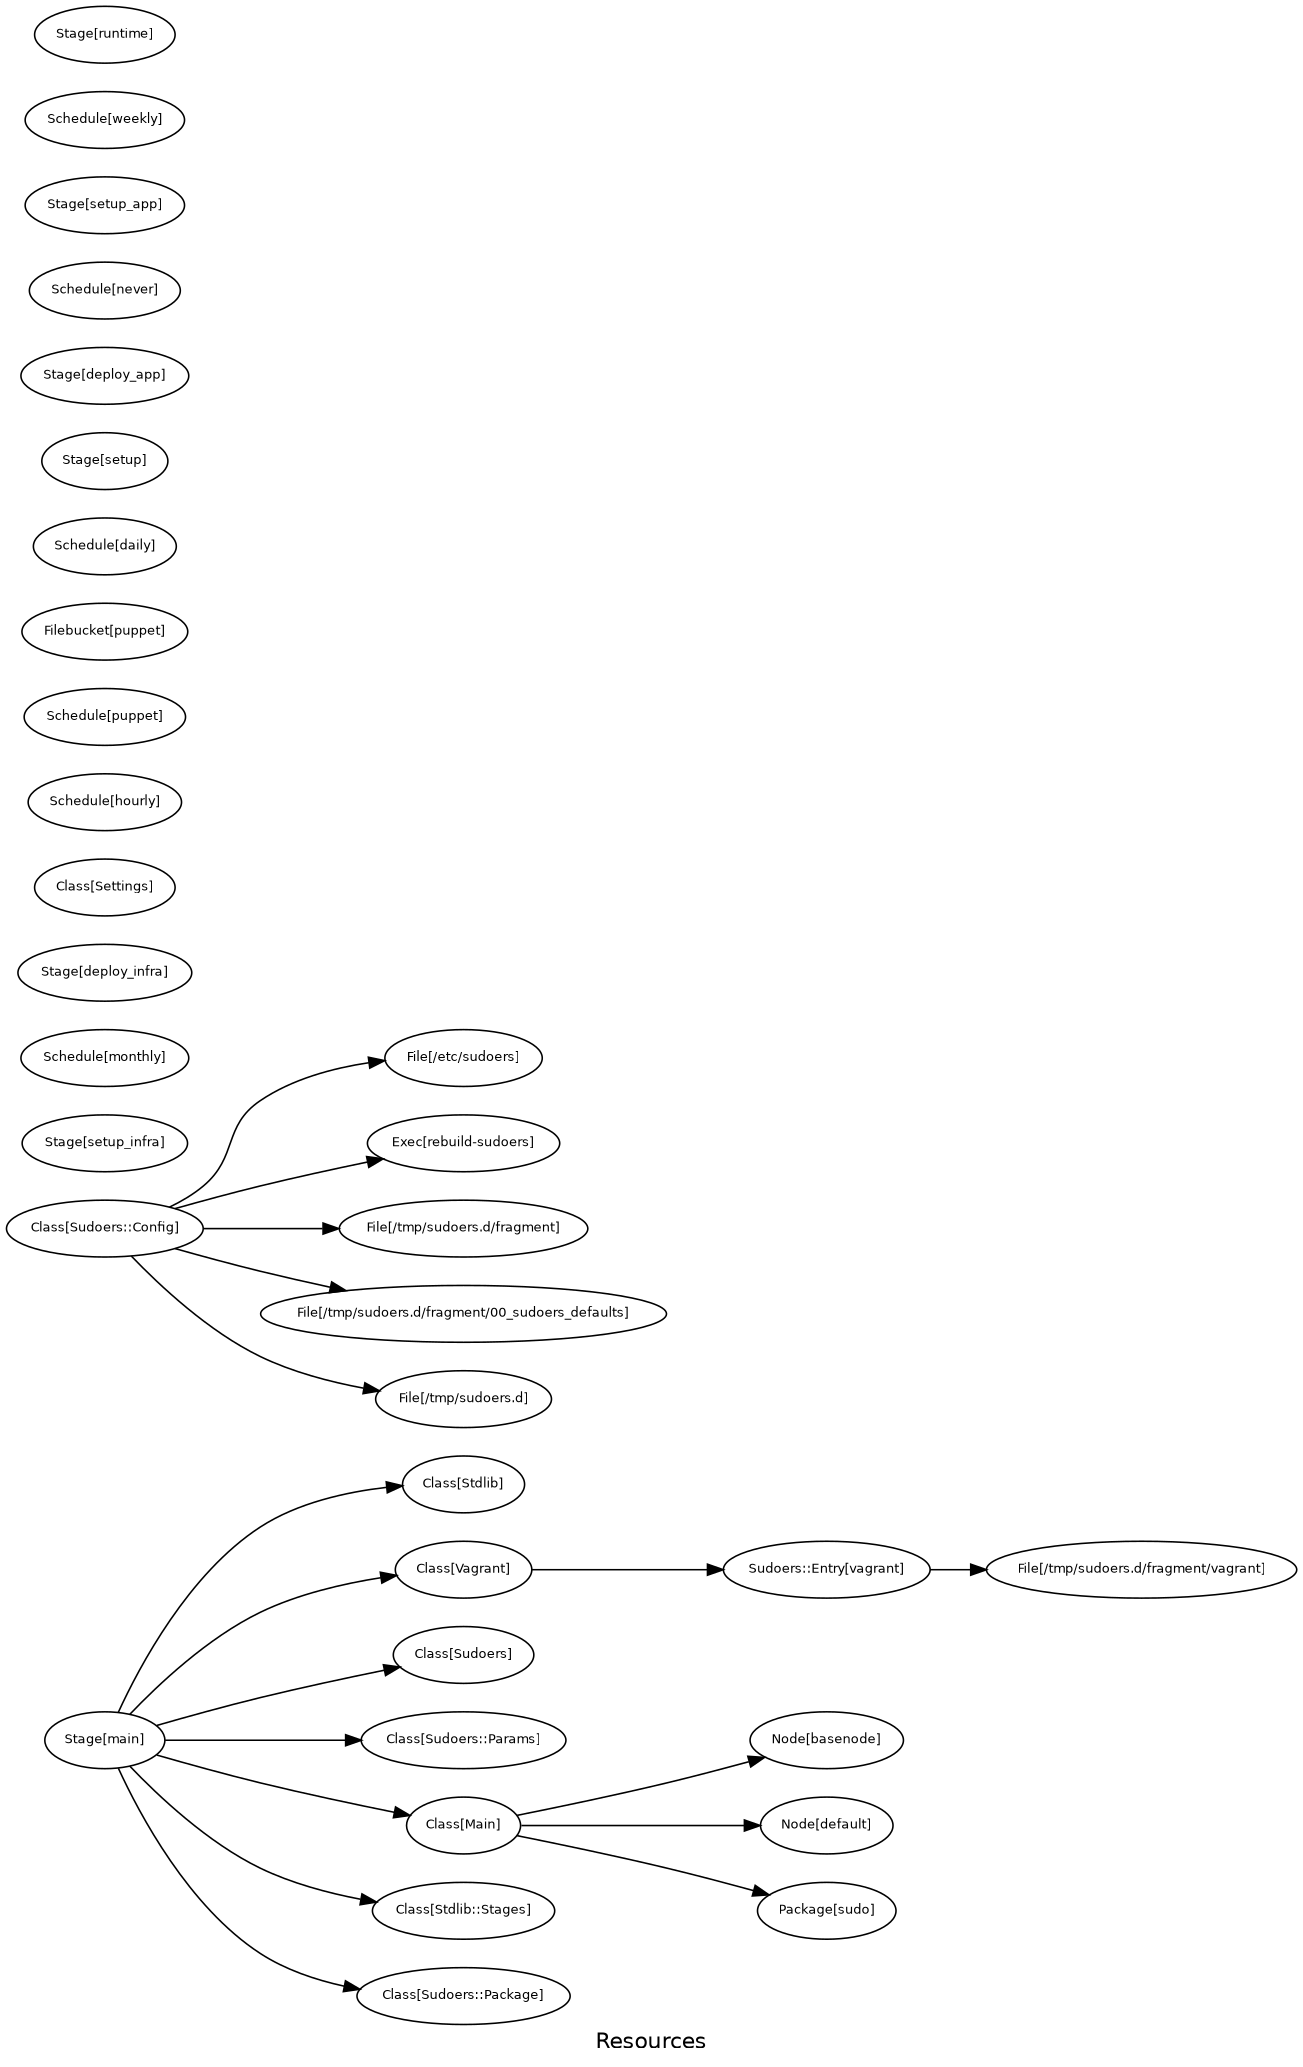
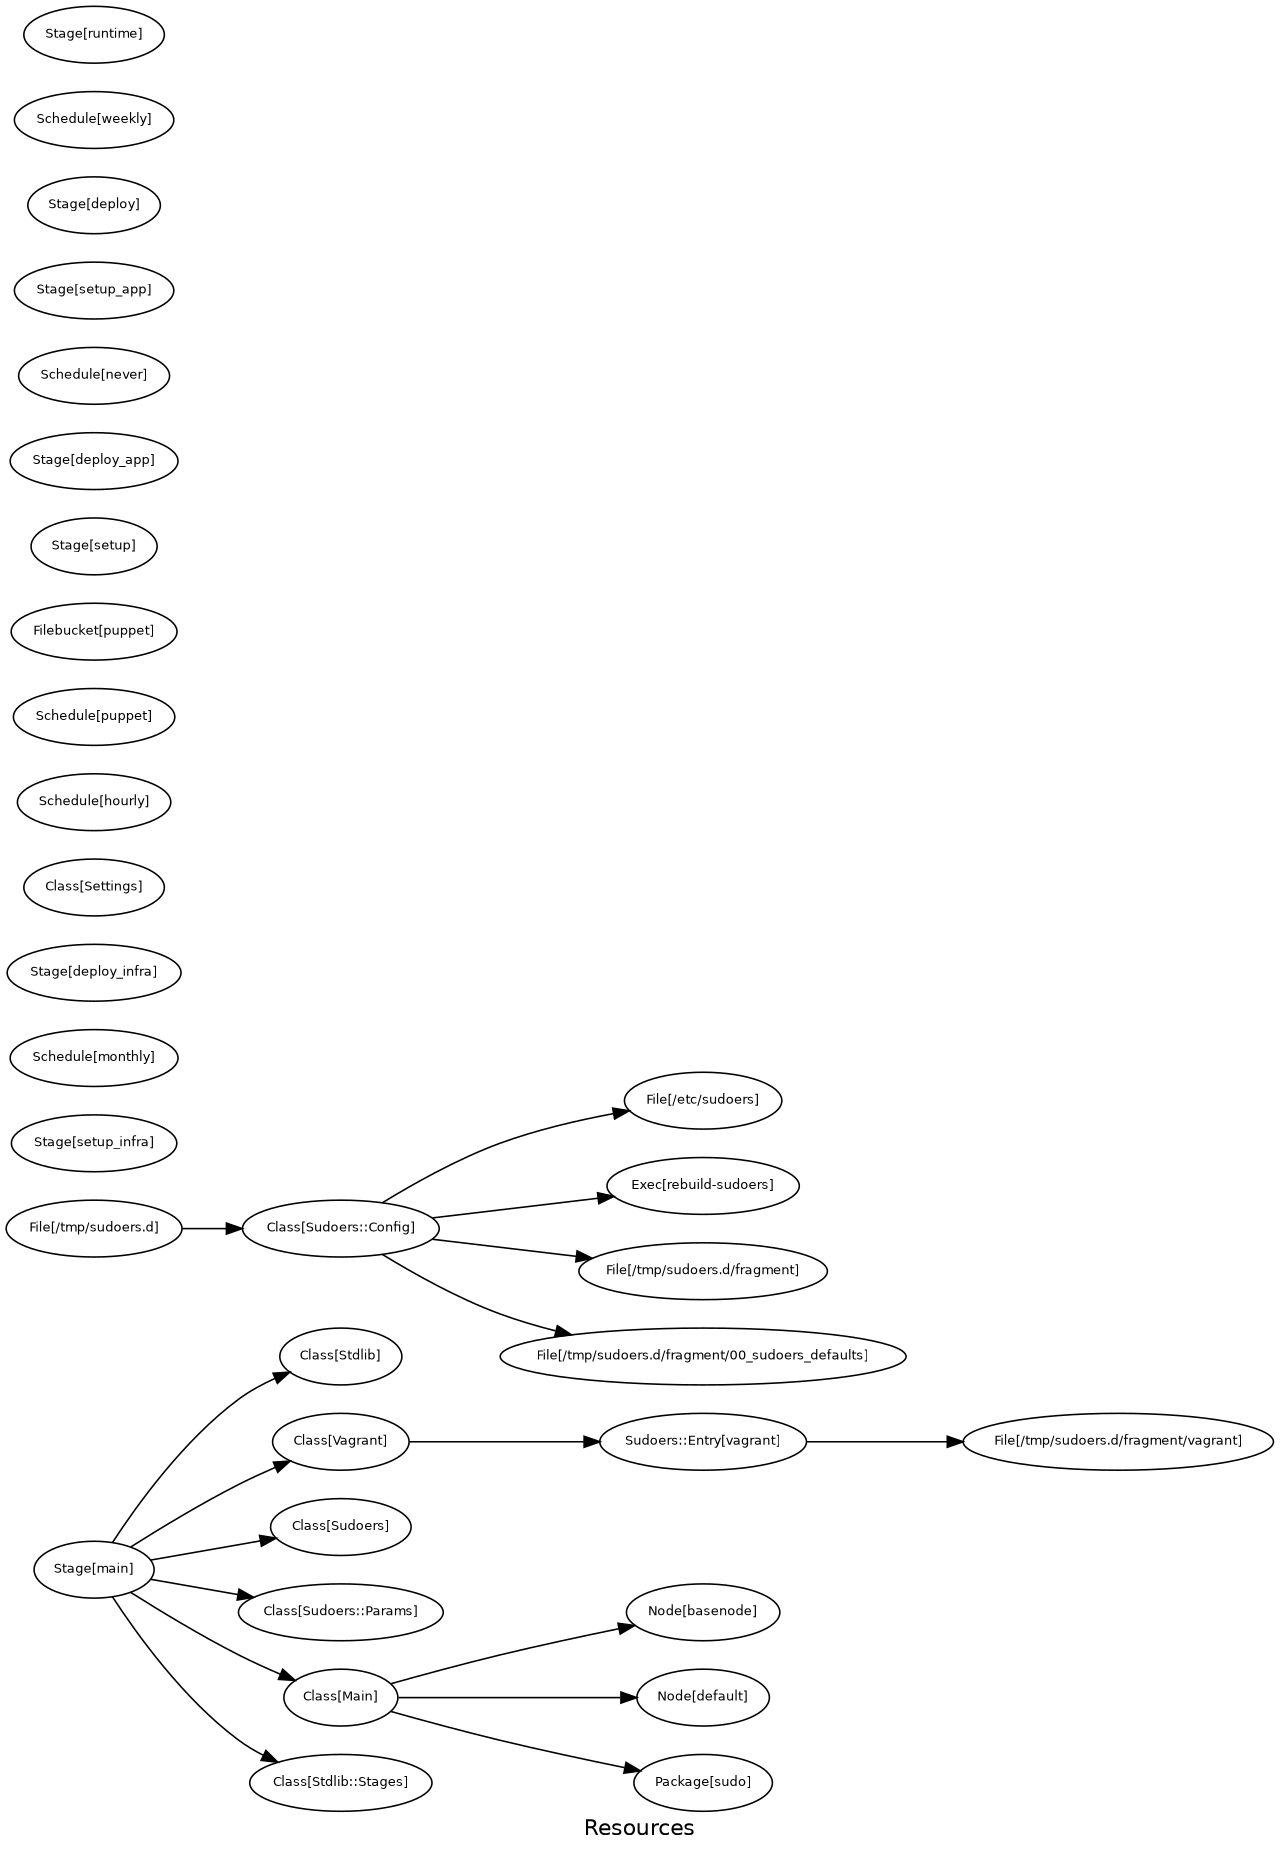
none -> (94, 205)
(105, 546) -> none
(236, 1343) -> (204, 1229)
(464, 1996) -> none
